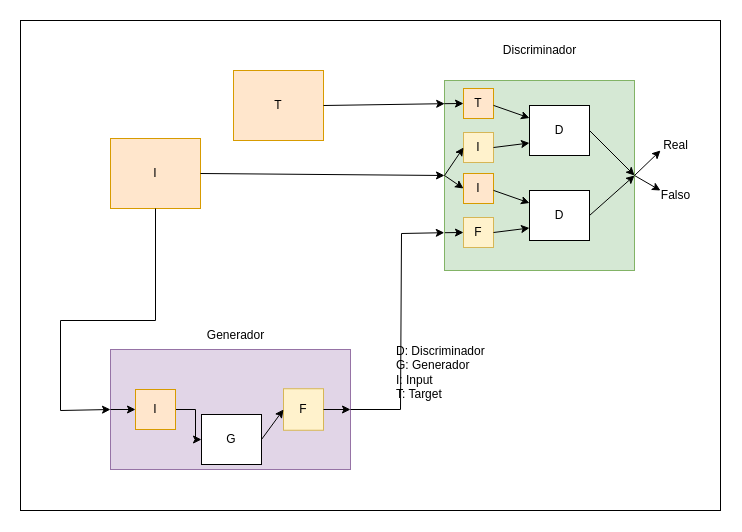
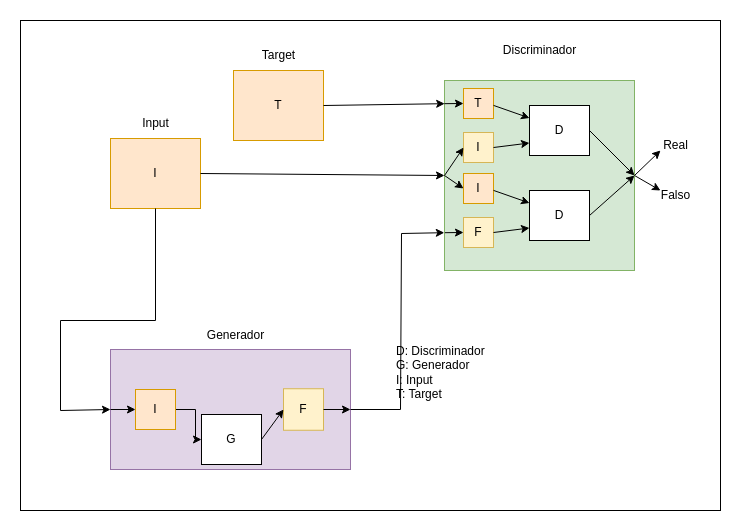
none -> (279, 56)
none -> (156, 124)
